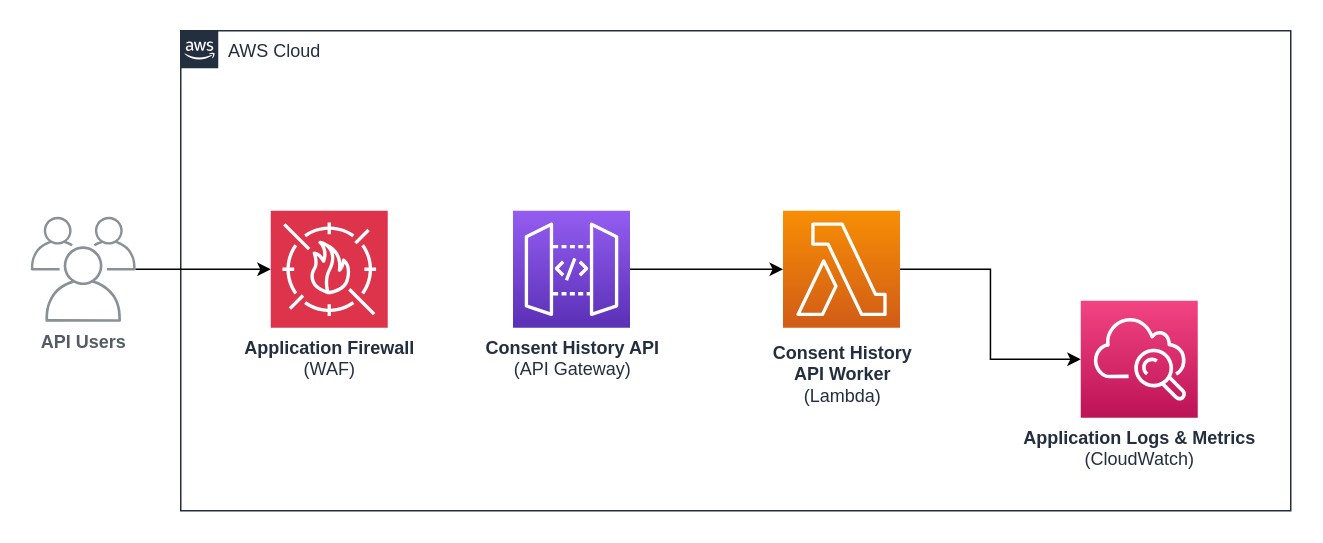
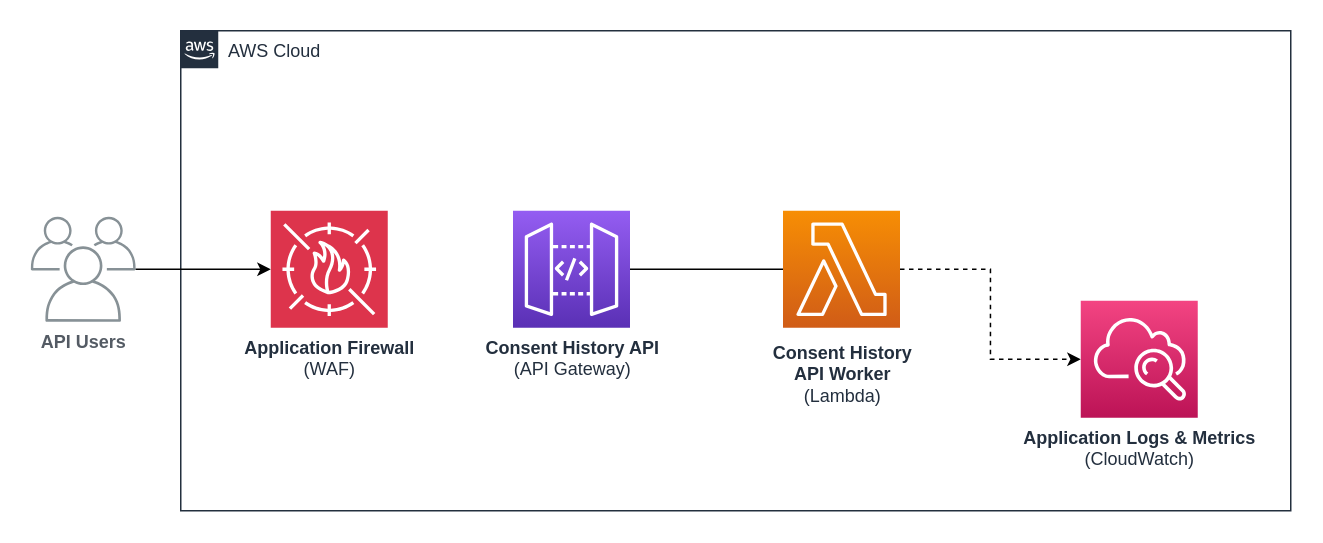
(771, 269) -> (776, 269)
(990, 310) -> (990, 310)
